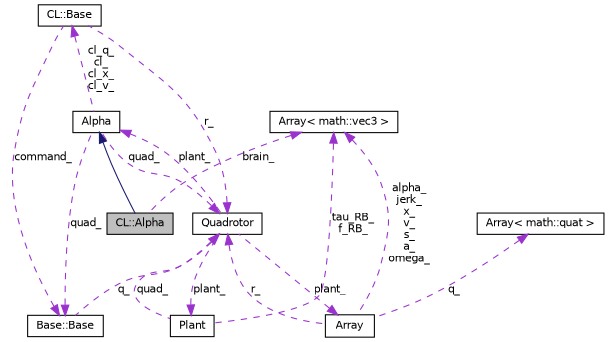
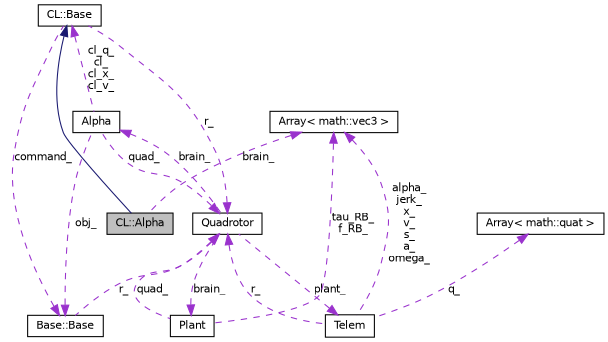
(195, 158) -> (195, 158)
(118, 179) -> (65, 136)
(86, 224) -> (86, 224)
(124, 290) -> (124, 290)
(210, 290) -> (210, 290)
(350, 326) -> (350, 326)
